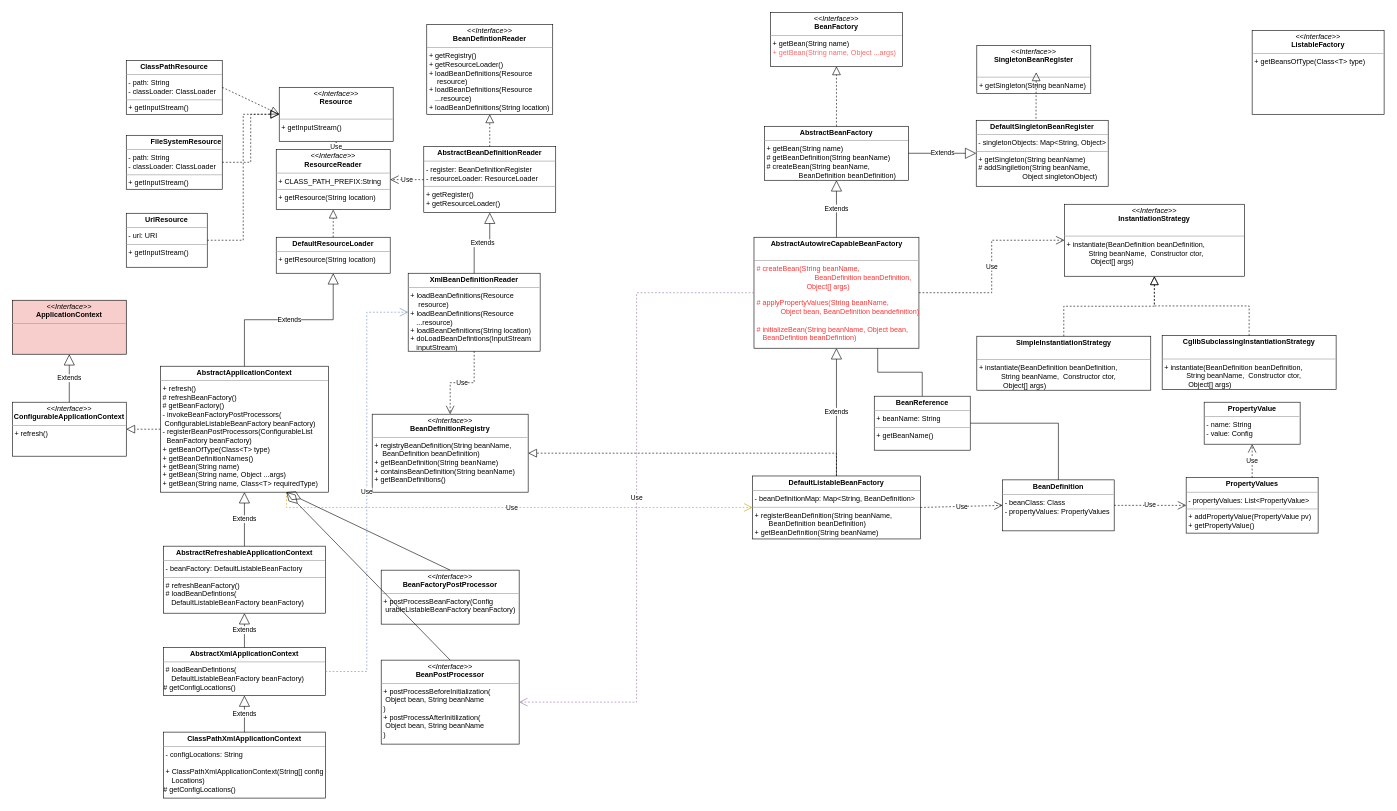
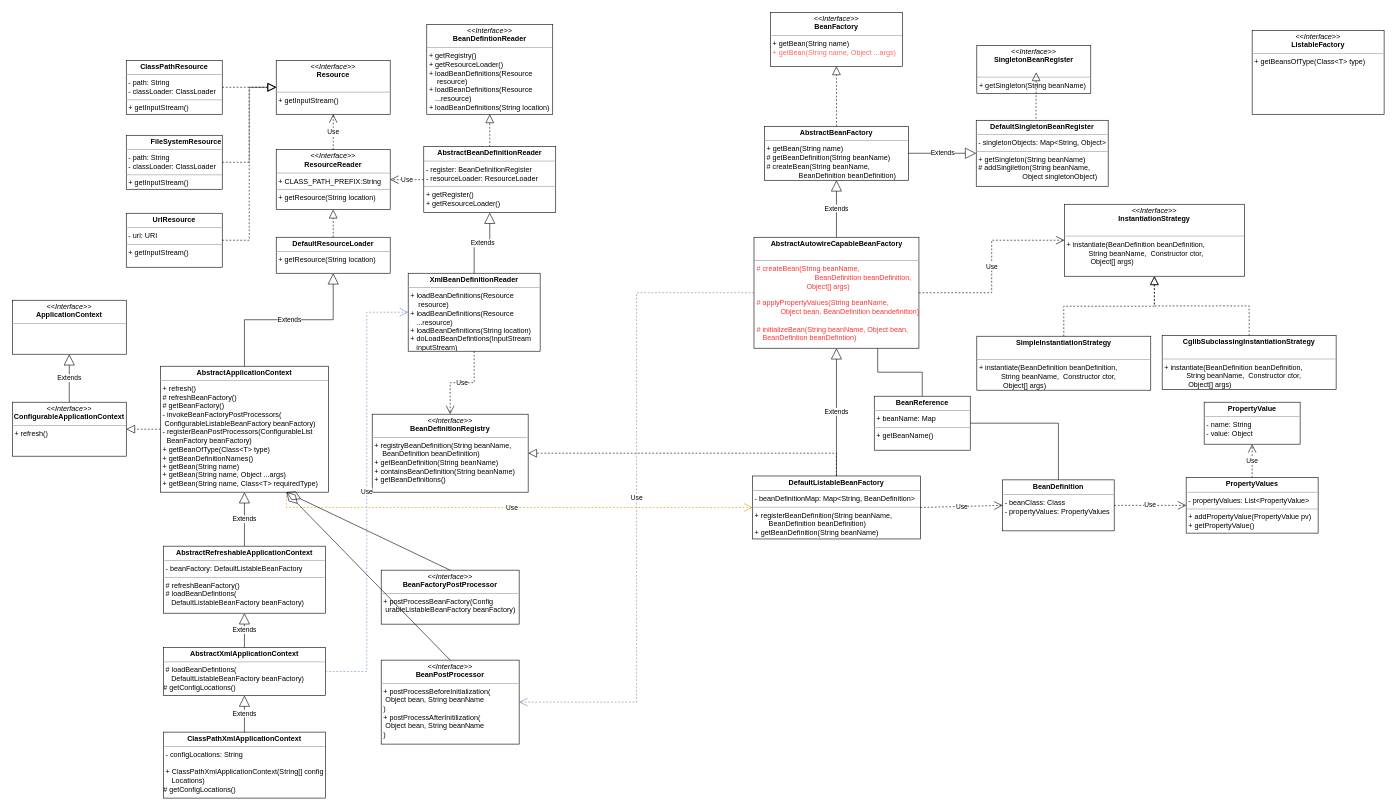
(336, 114) -> (333, 87)
(167, 240) -> (174, 240)
(69, 327) -> (69, 327)
(907, 409) -> (904, 409)
(1230, 415) -> (1231, 415)
